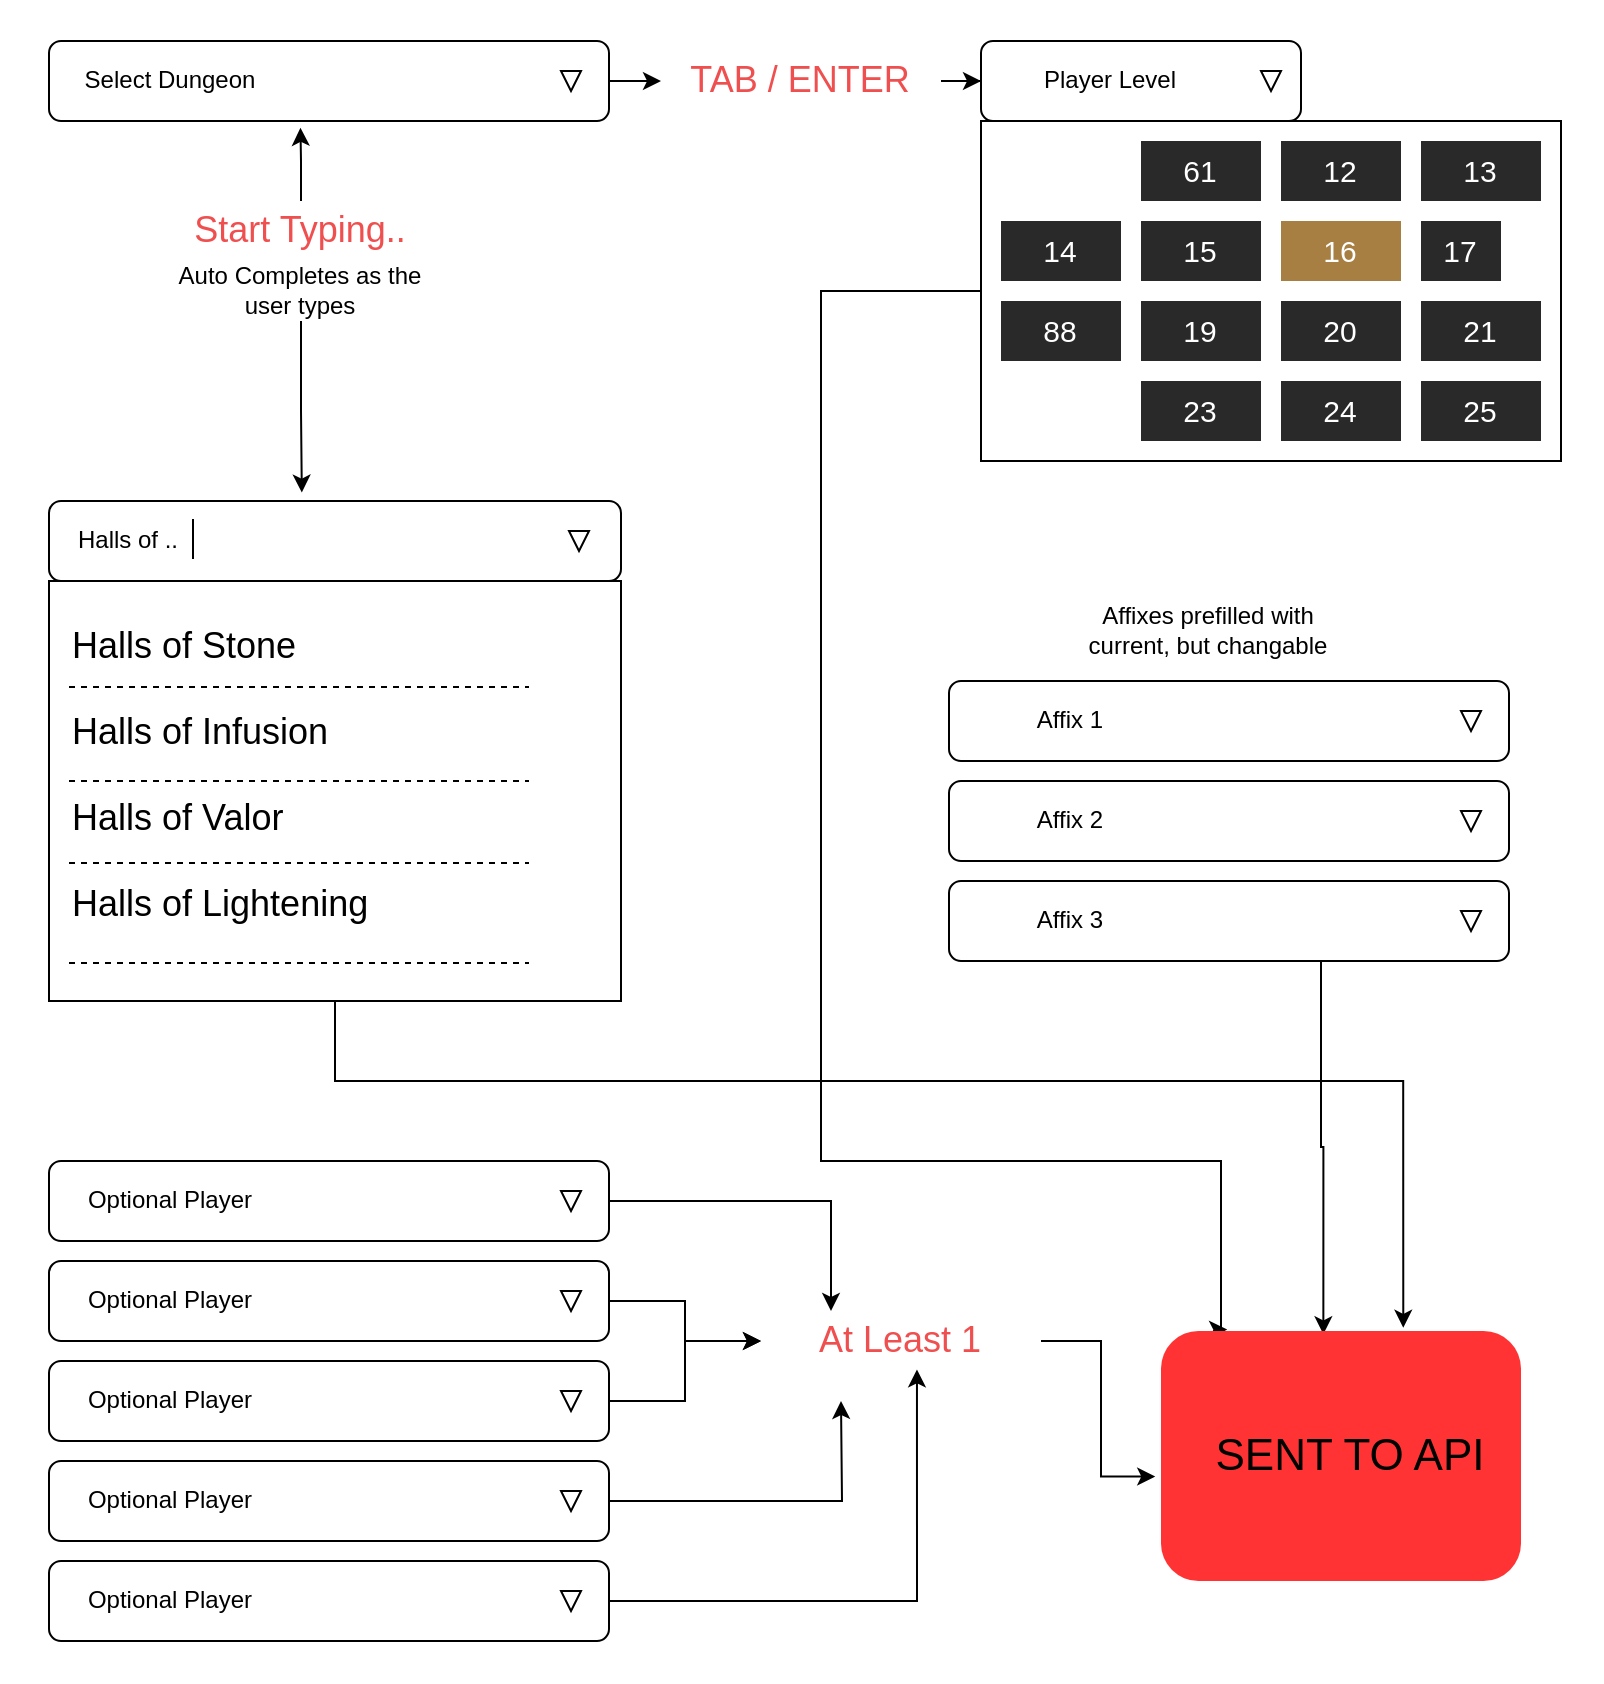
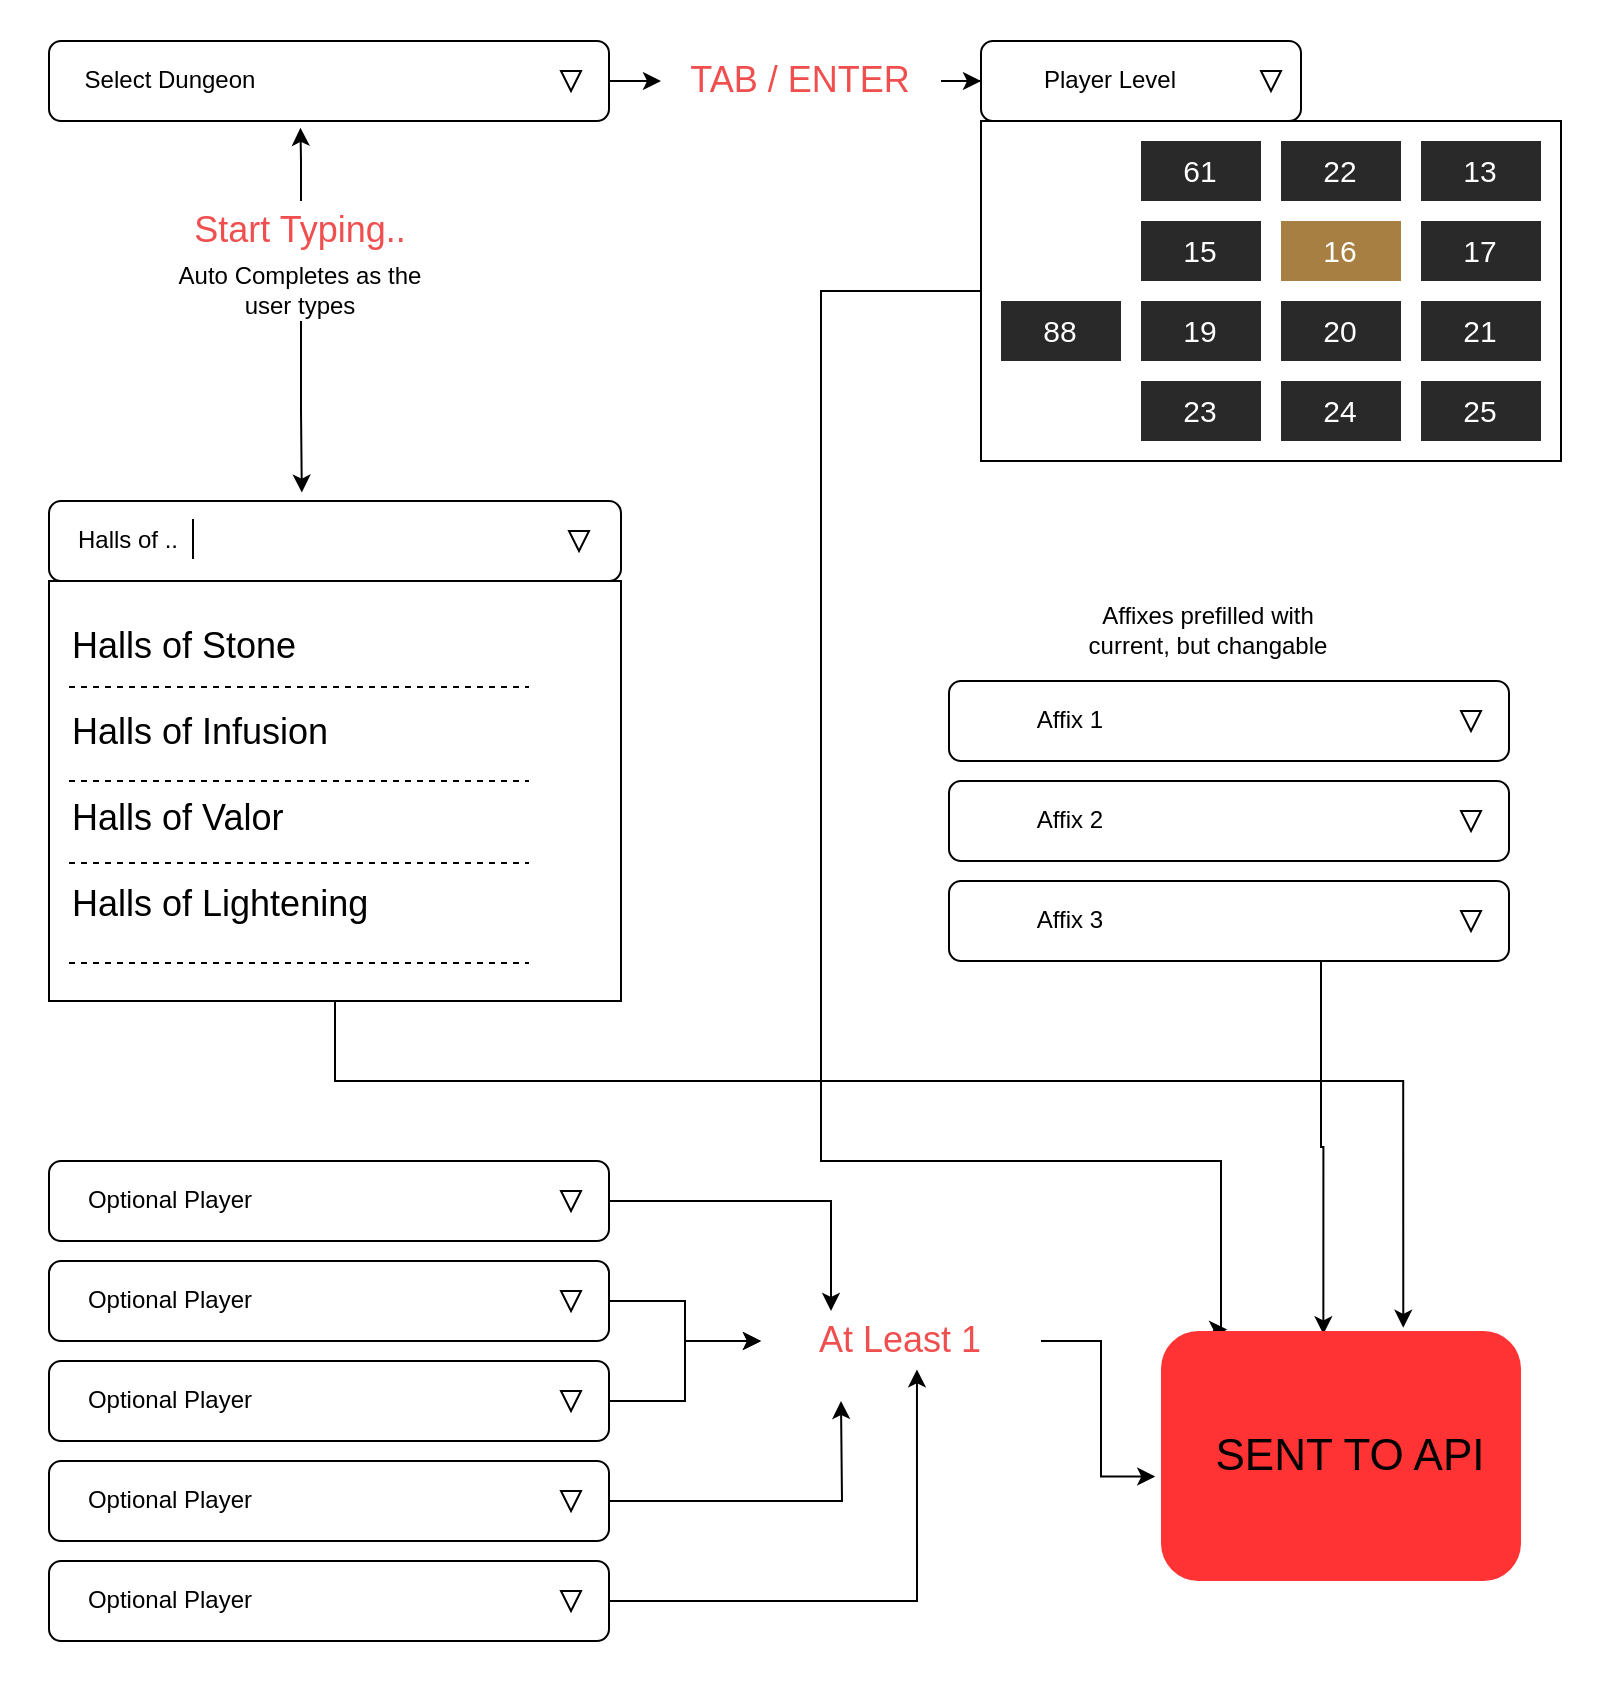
(1341, 171) -> (1341, 171)
(1061, 251) -> none
(1461, 251) -> (1481, 251)
